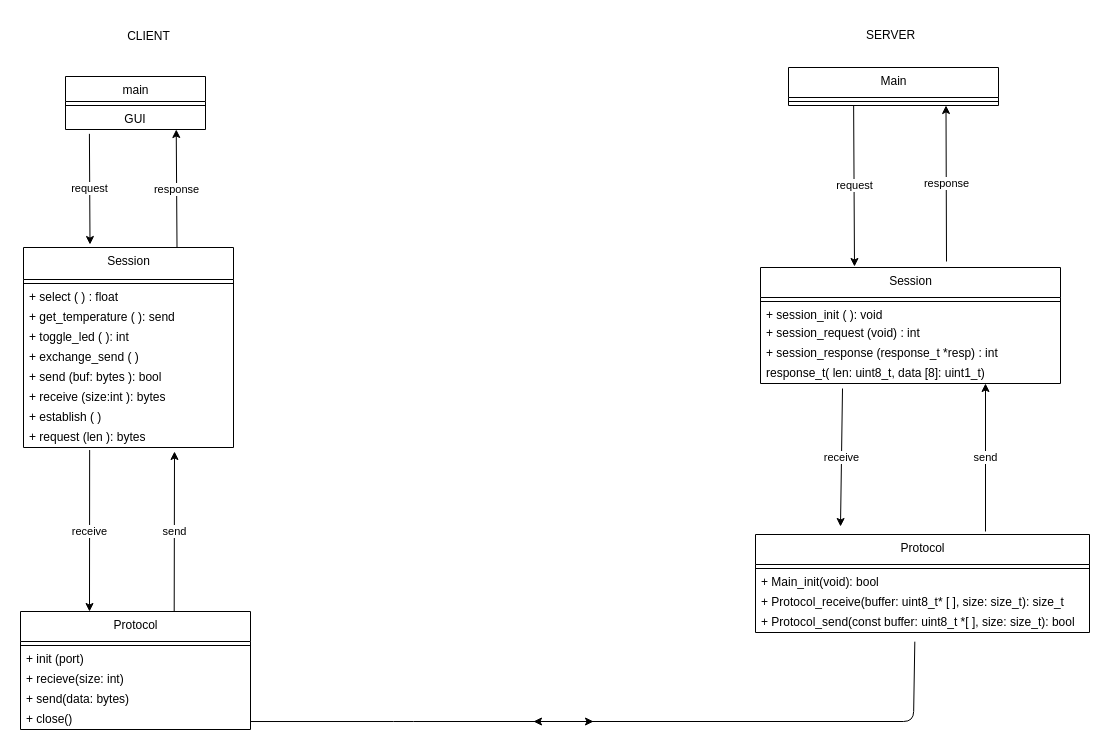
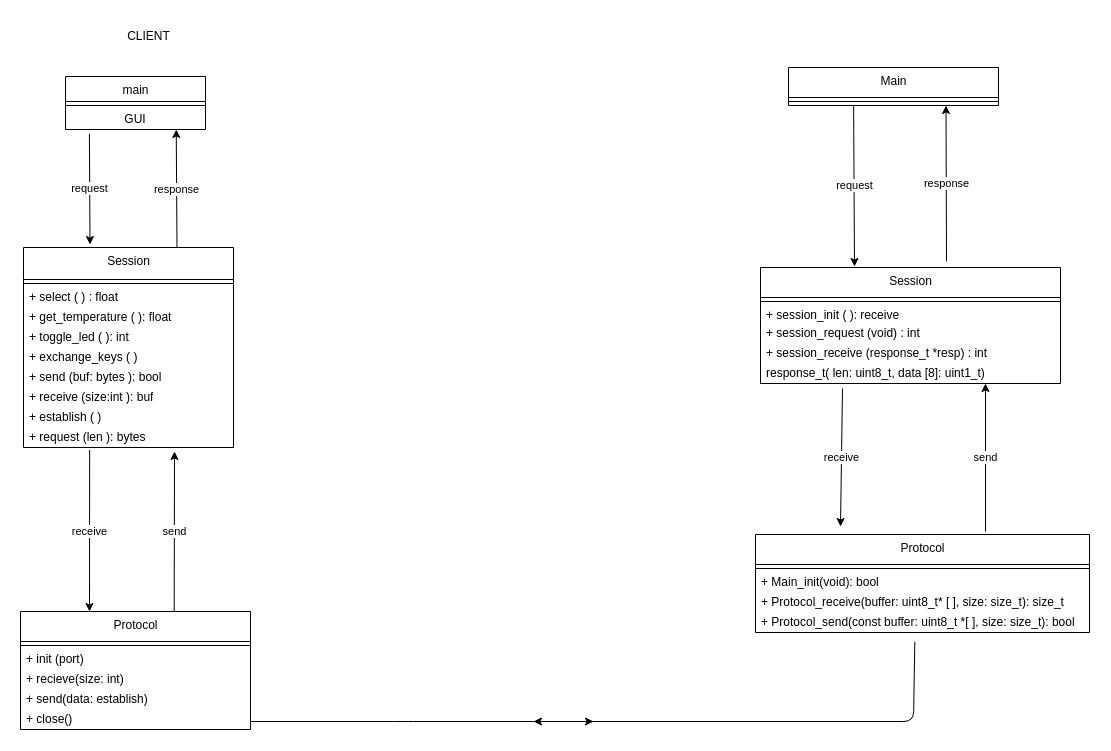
(891, 36) -> none
(833, 315) -> (843, 315)
(112, 318) -> (114, 318)
(899, 354) -> (894, 354)
(89, 358) -> (89, 358)
(110, 398) -> (103, 398)
(86, 700) -> (96, 700)
